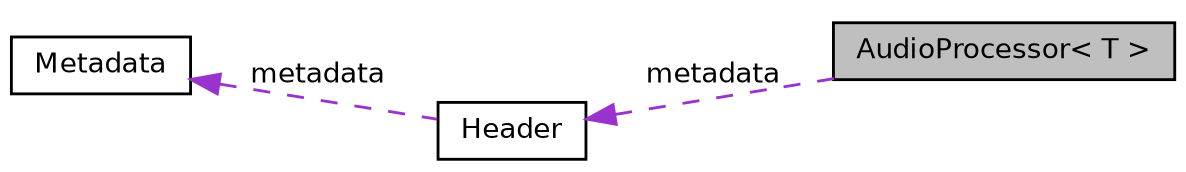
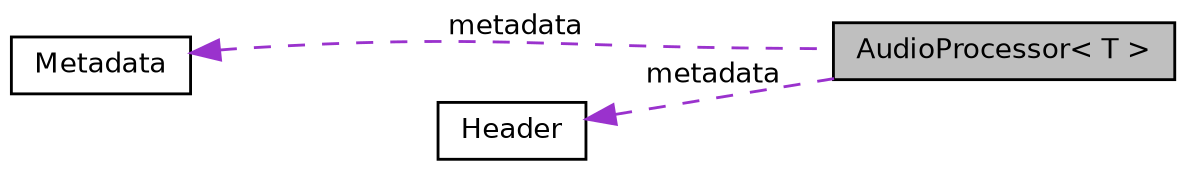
(328, 102) -> (526, 43)
